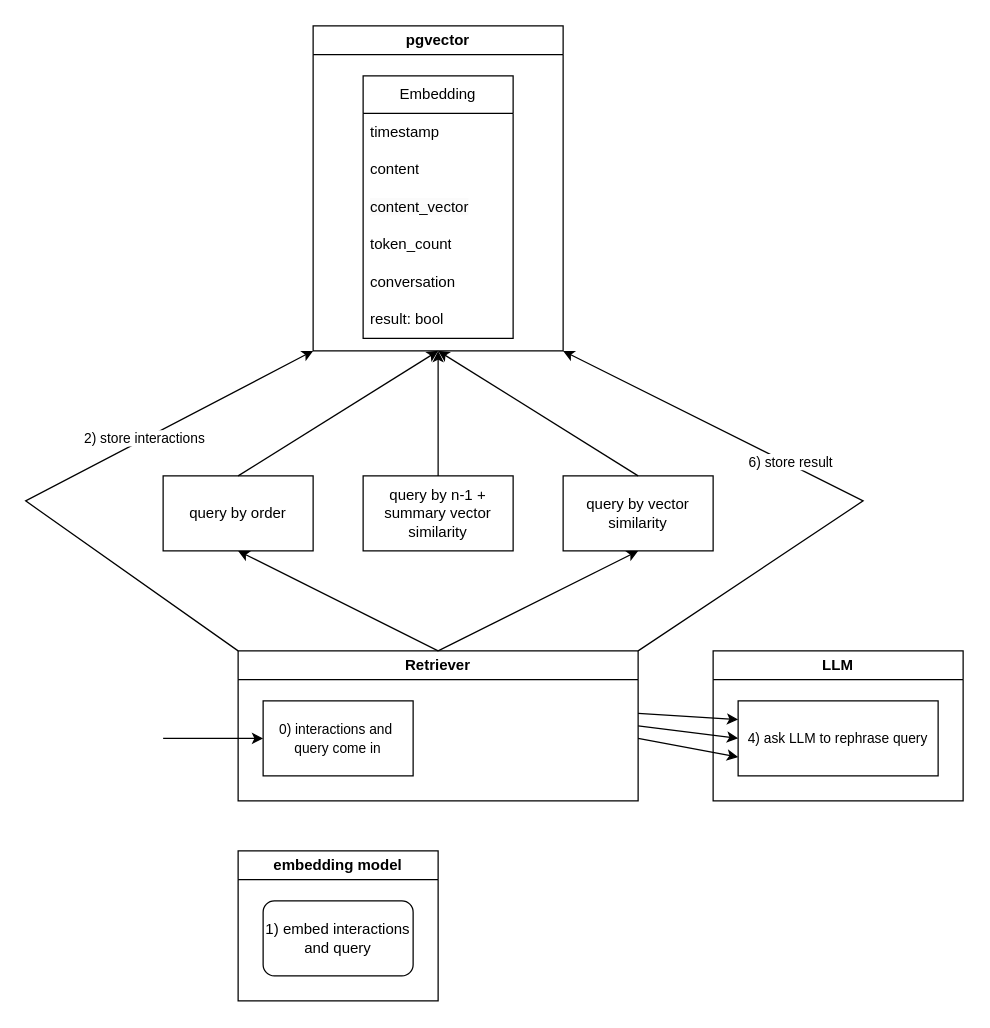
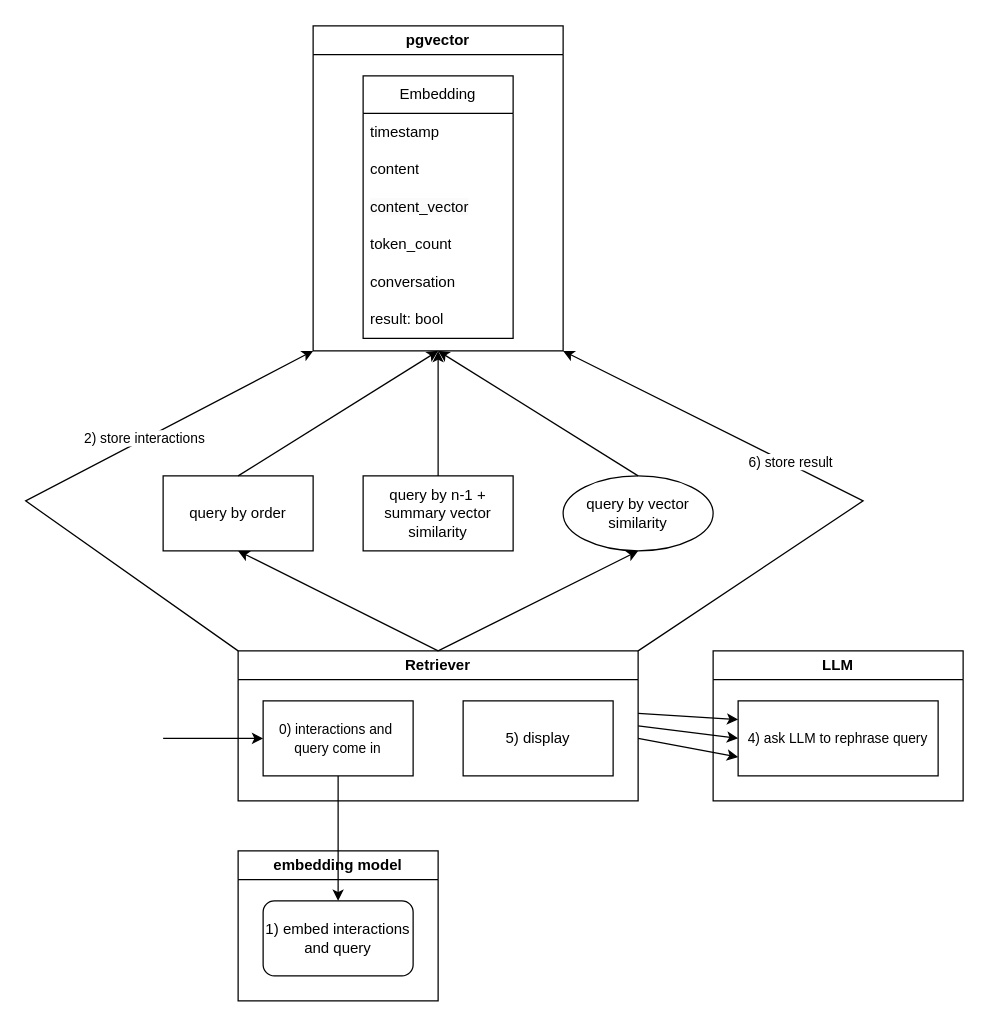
(638, 513) -> (638, 513)
none -> (538, 738)
none -> (338, 834)
